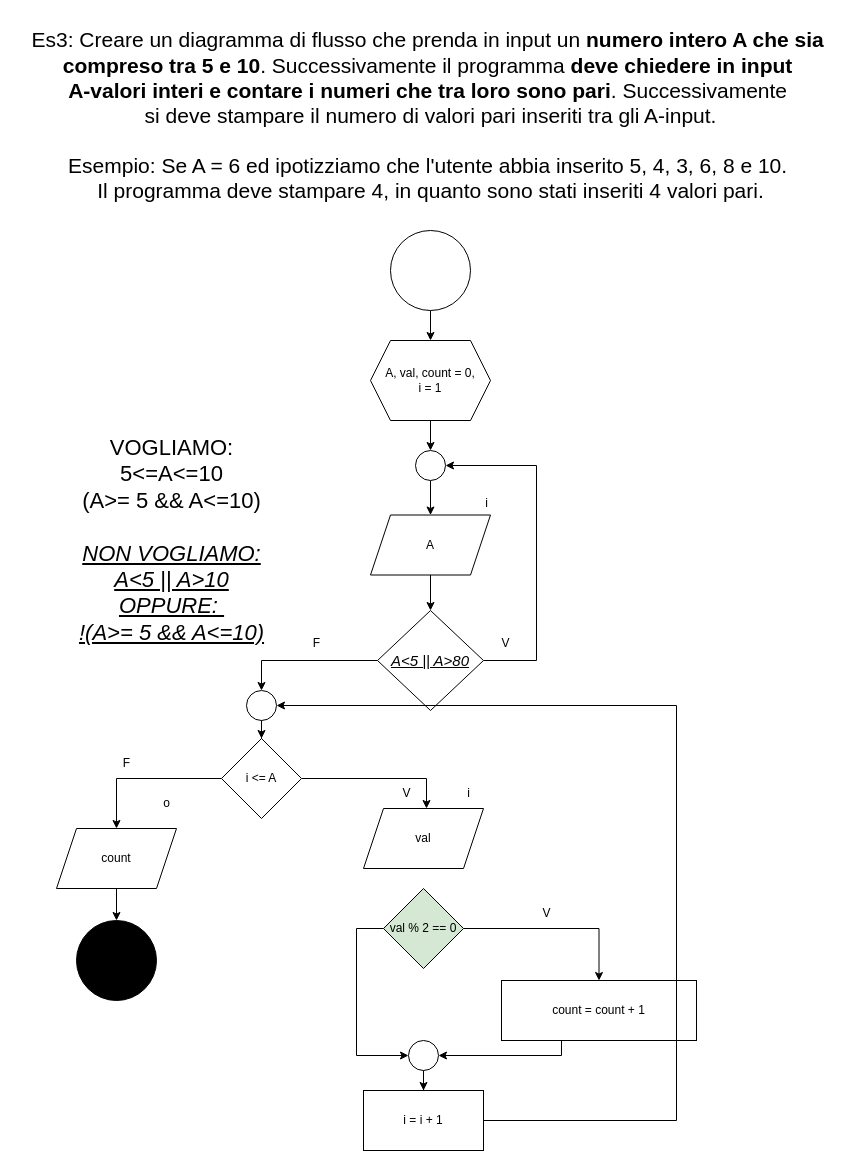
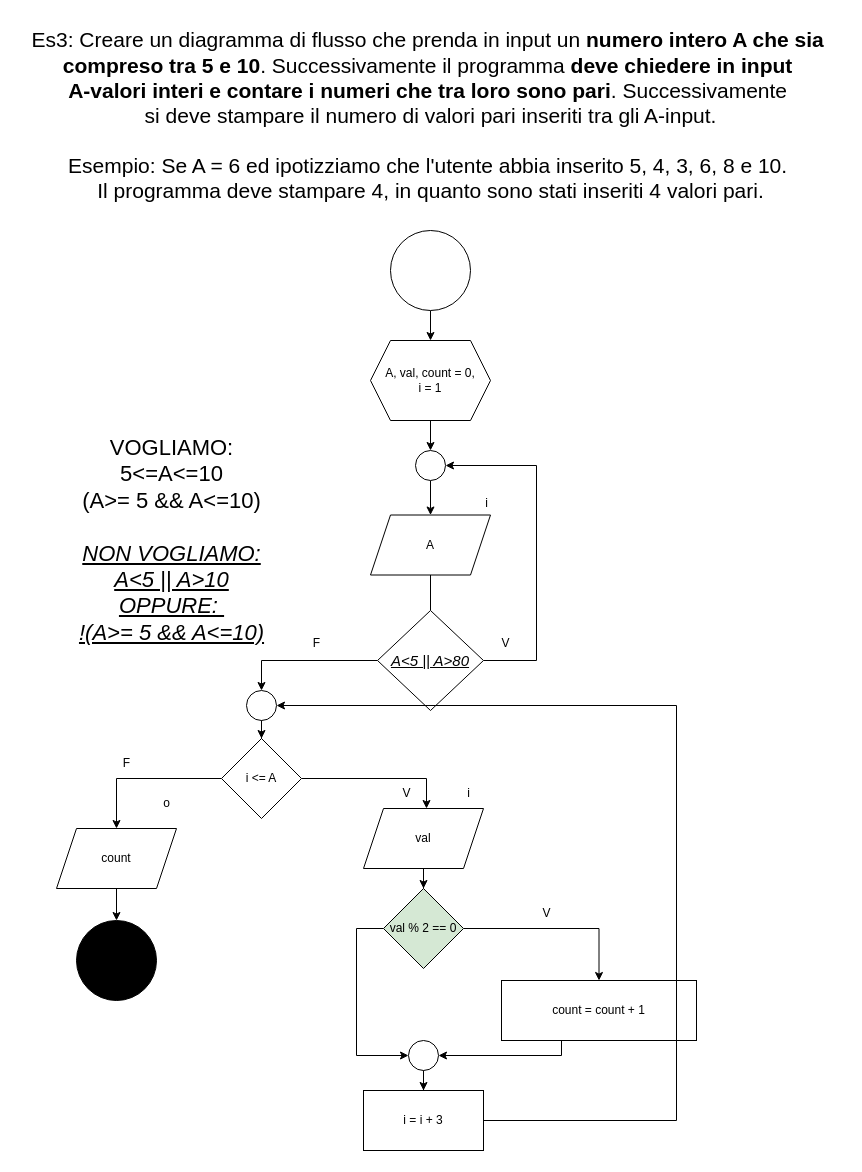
(431, 602) -> (431, 605)
none -> (424, 883)
(424, 1121) -> (424, 1121)
